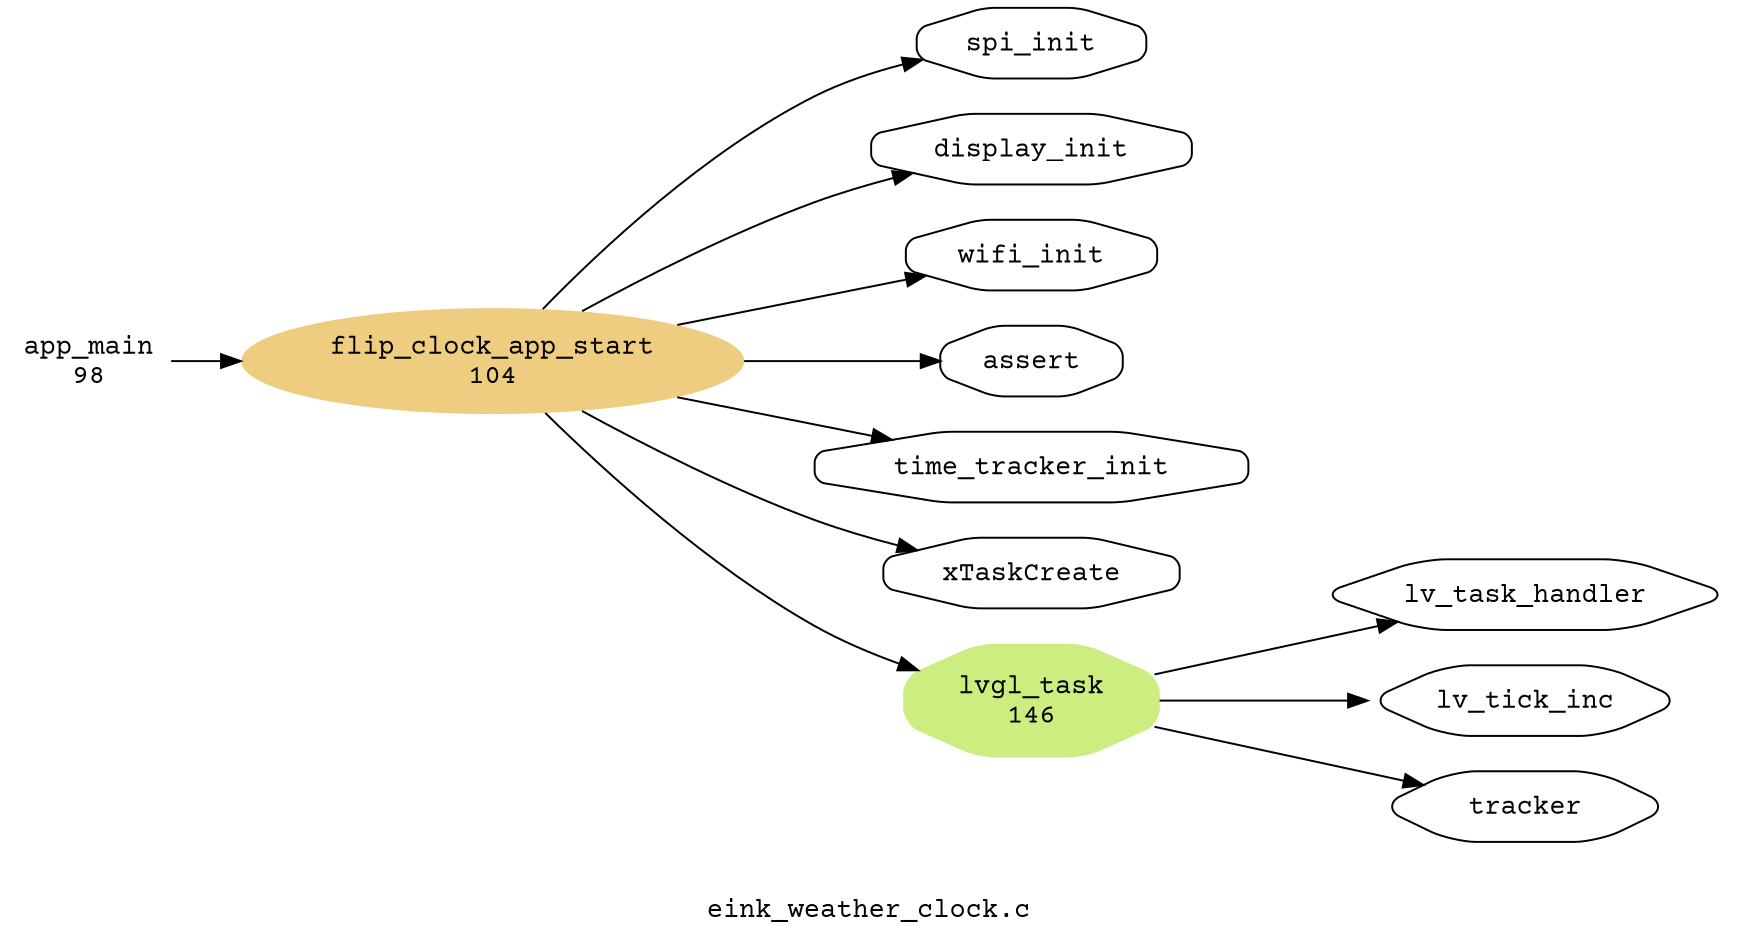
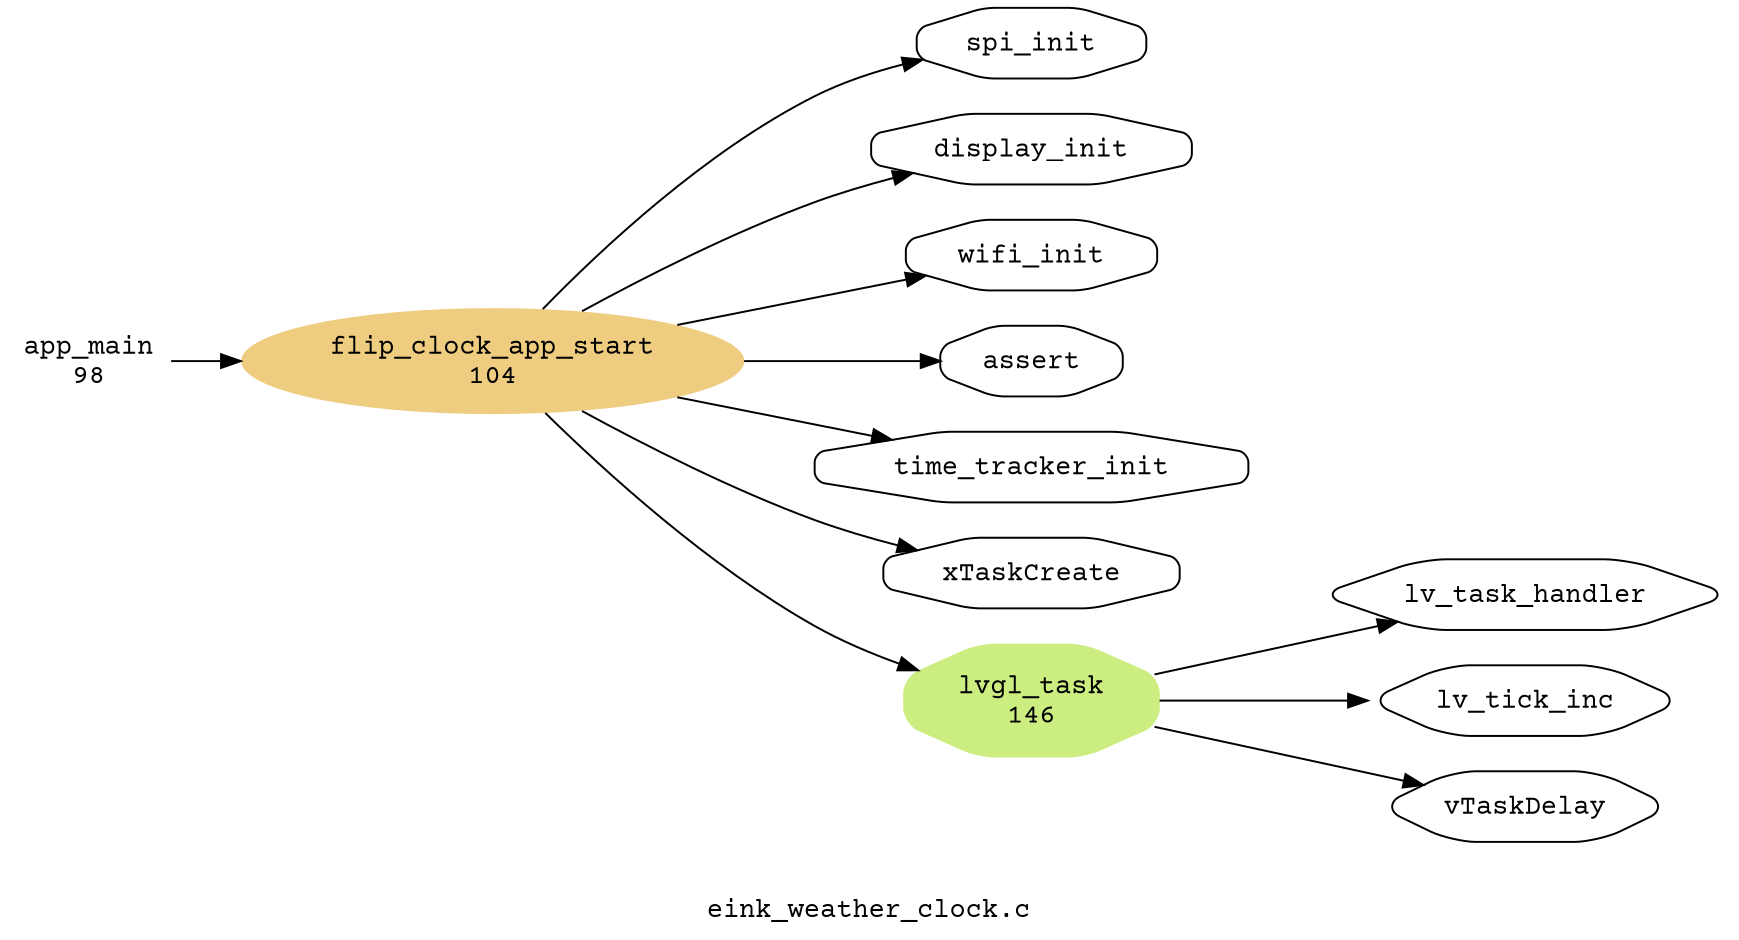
(1525, 807) -> (1525, 807)
